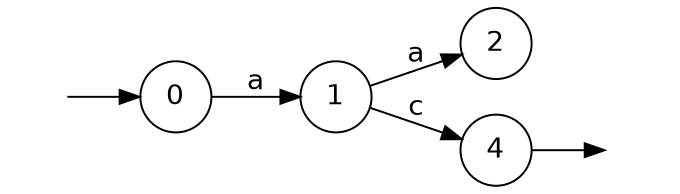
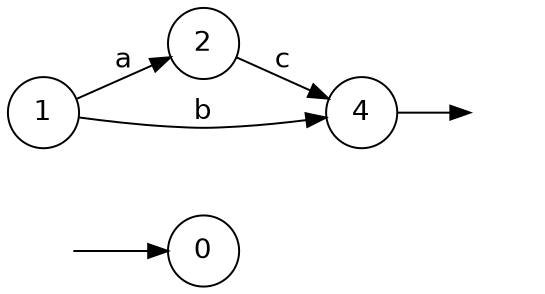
none -> (274, 74)
(246, 97) -> none
(416, 108) -> (204, 112)
